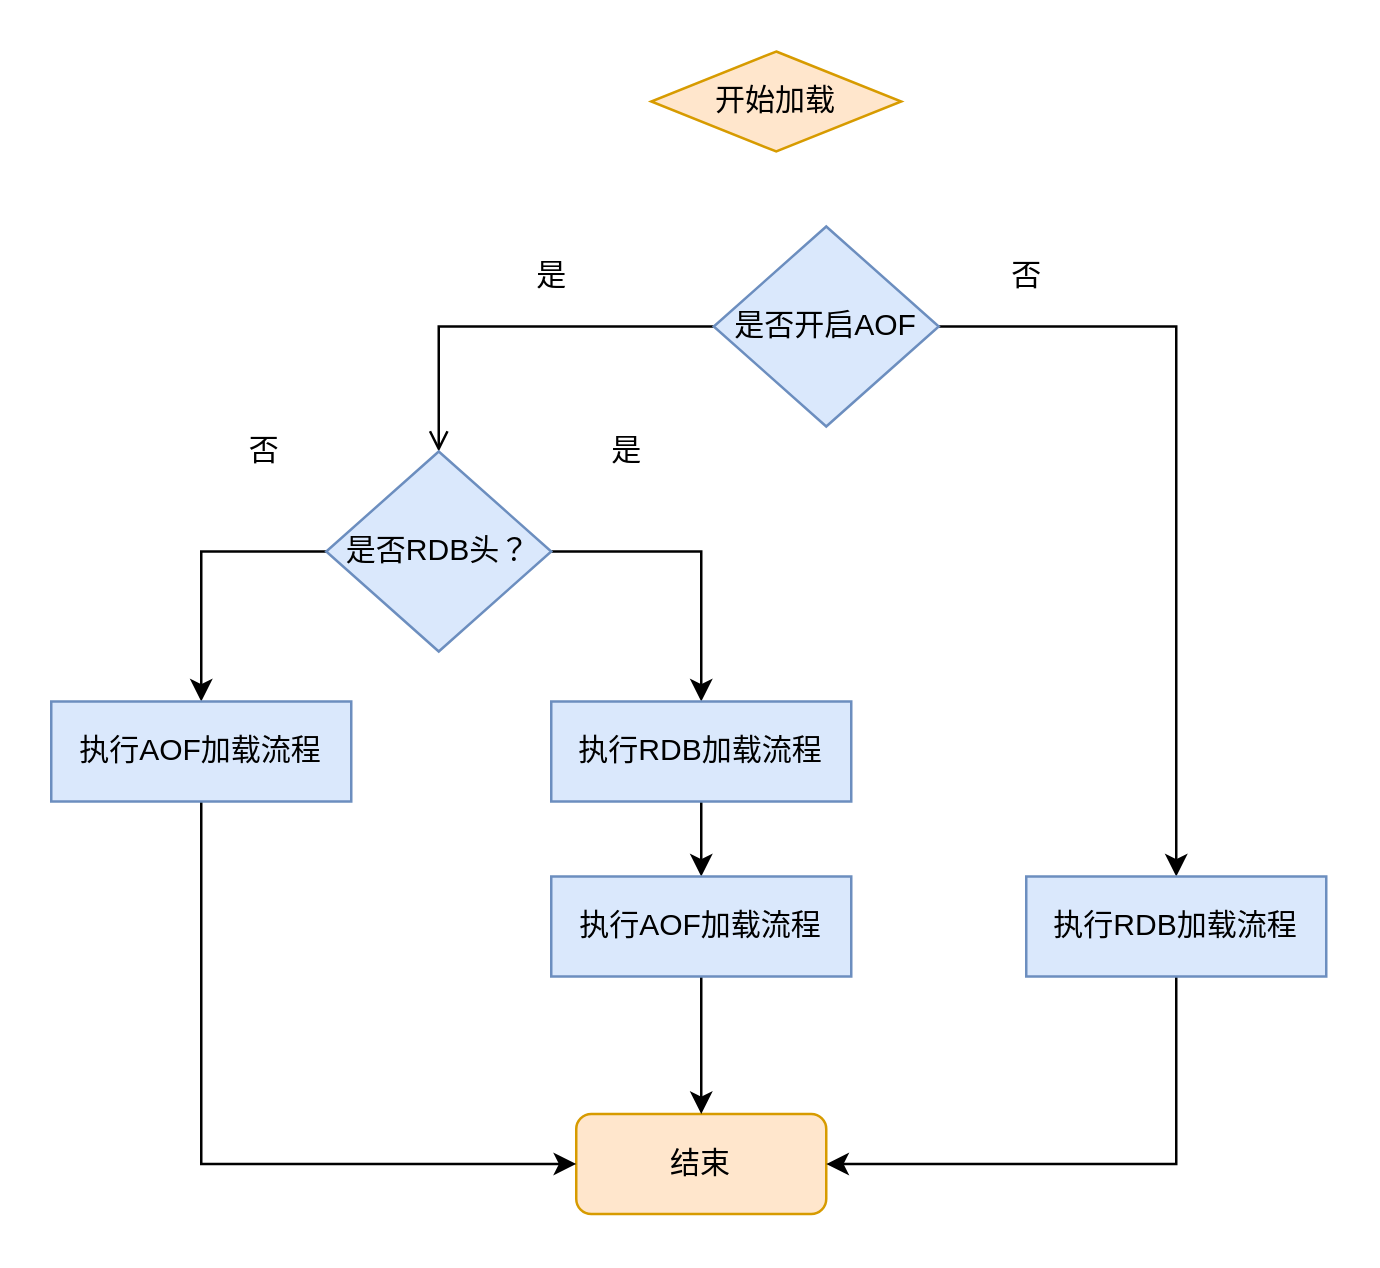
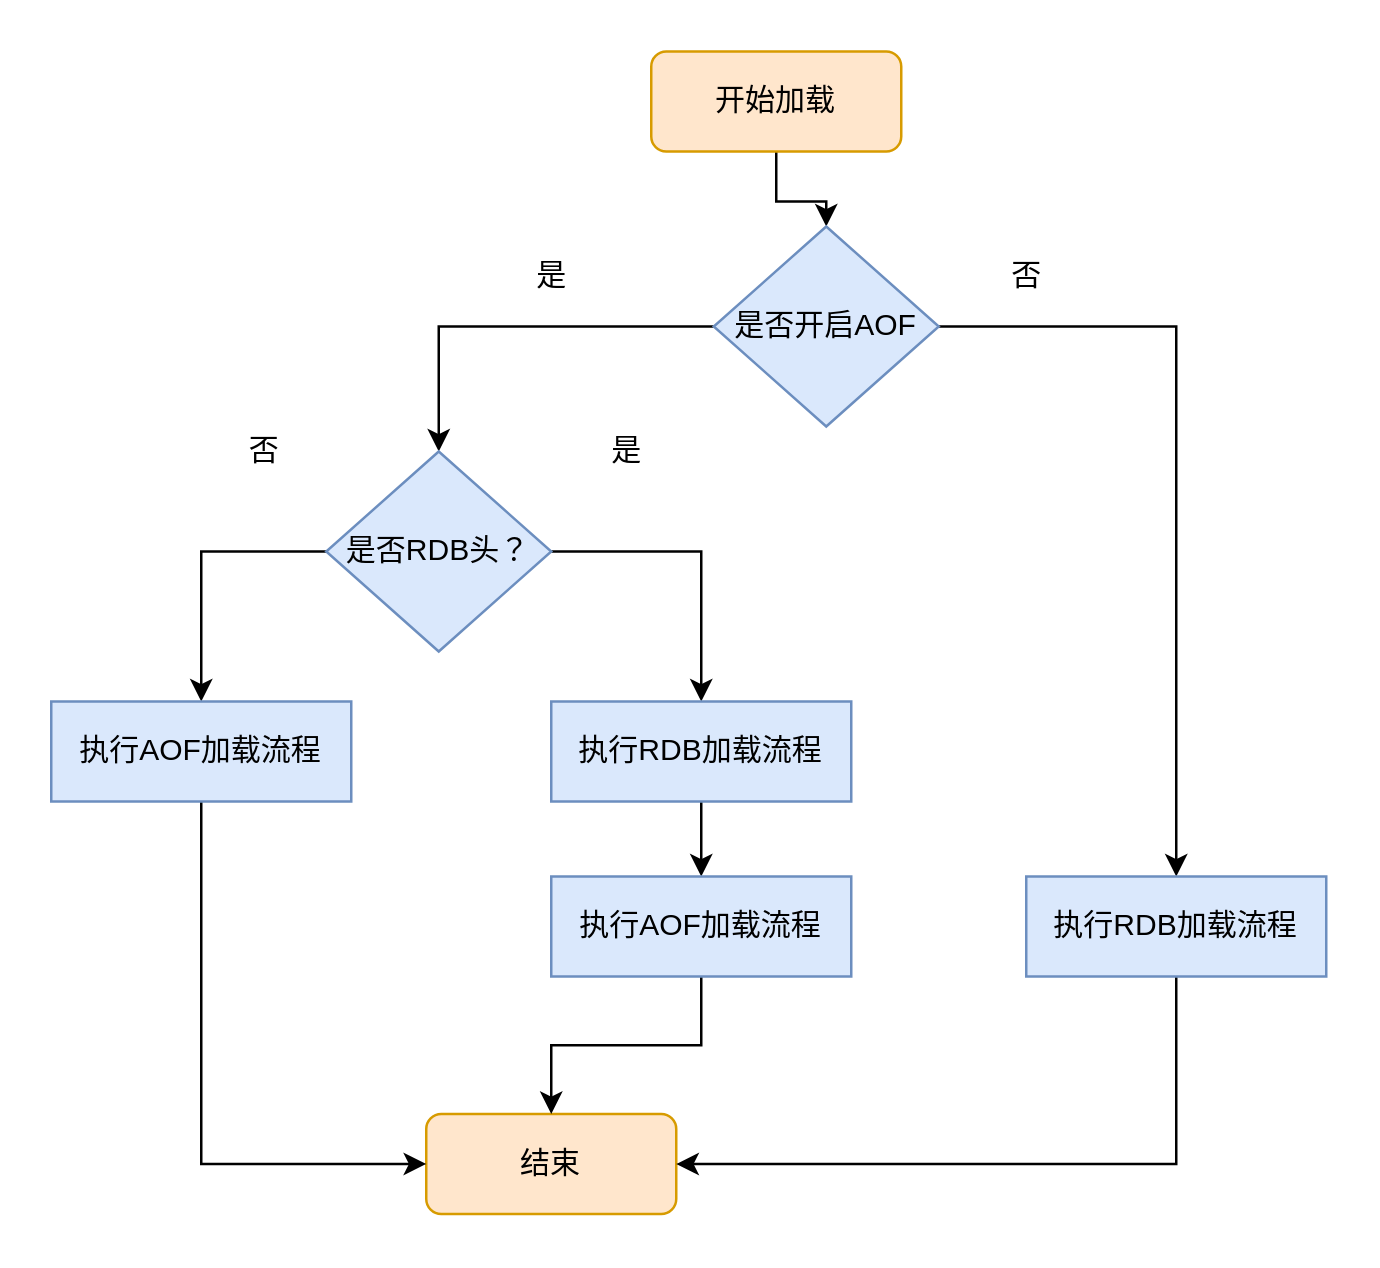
(776, 101) -> (776, 101)
none -> (780, 201)
(439, 437) -> (439, 433)
(701, 1164) -> (551, 1164)
